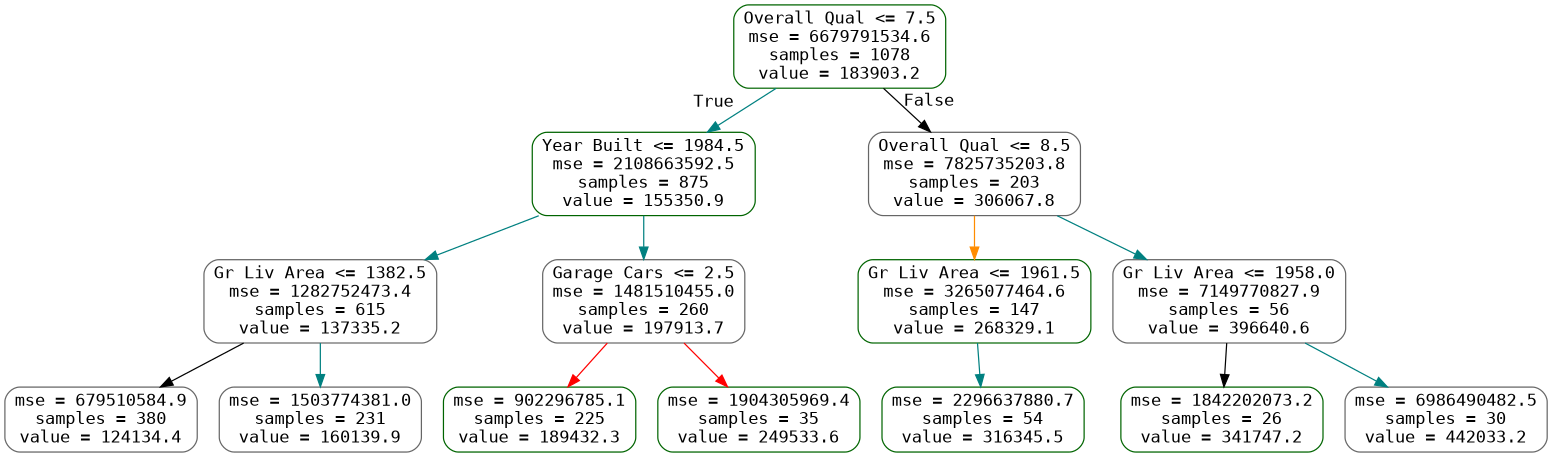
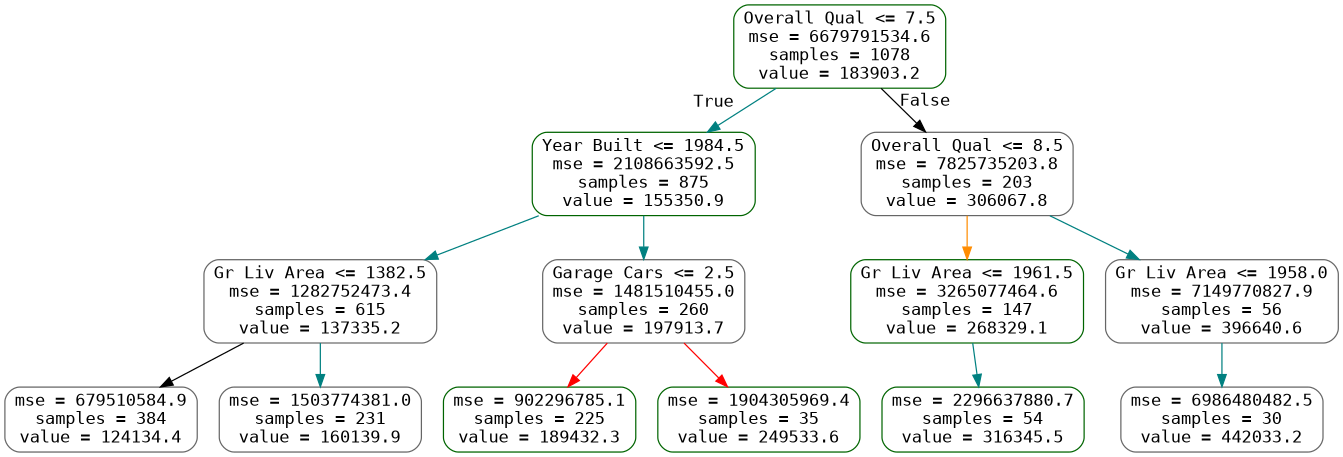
(101, 420) -> (101, 420)
(1222, 420) -> none
(1446, 420) -> (1222, 420)
